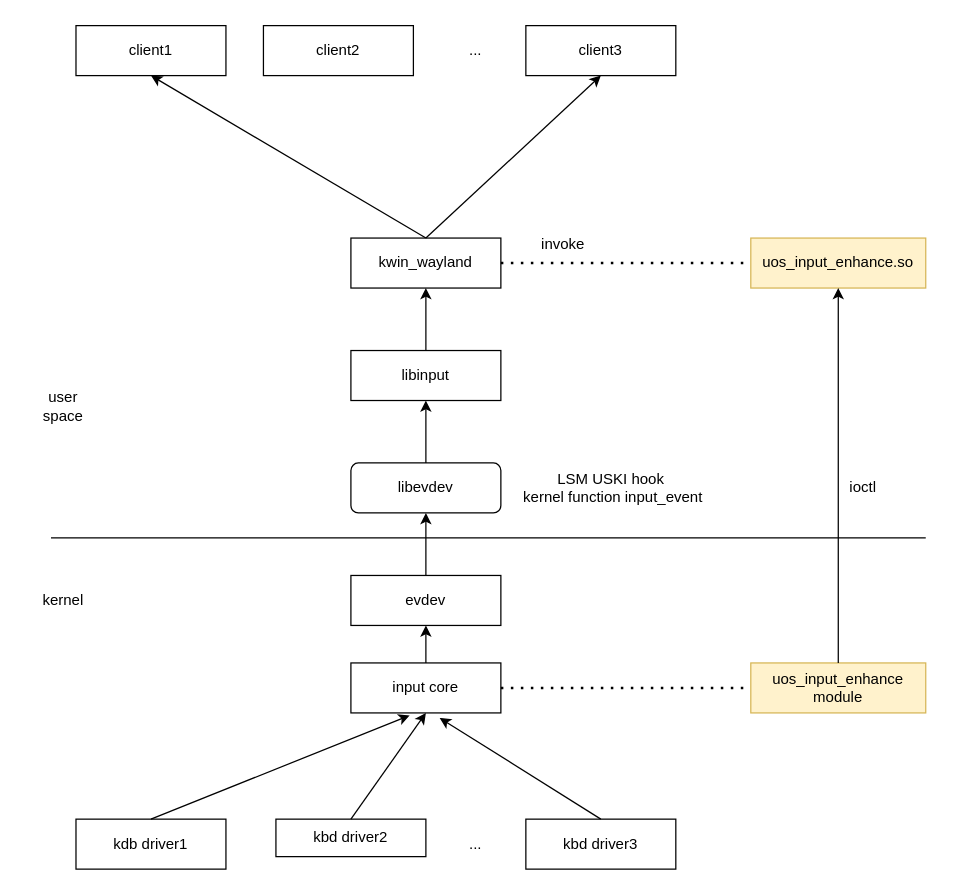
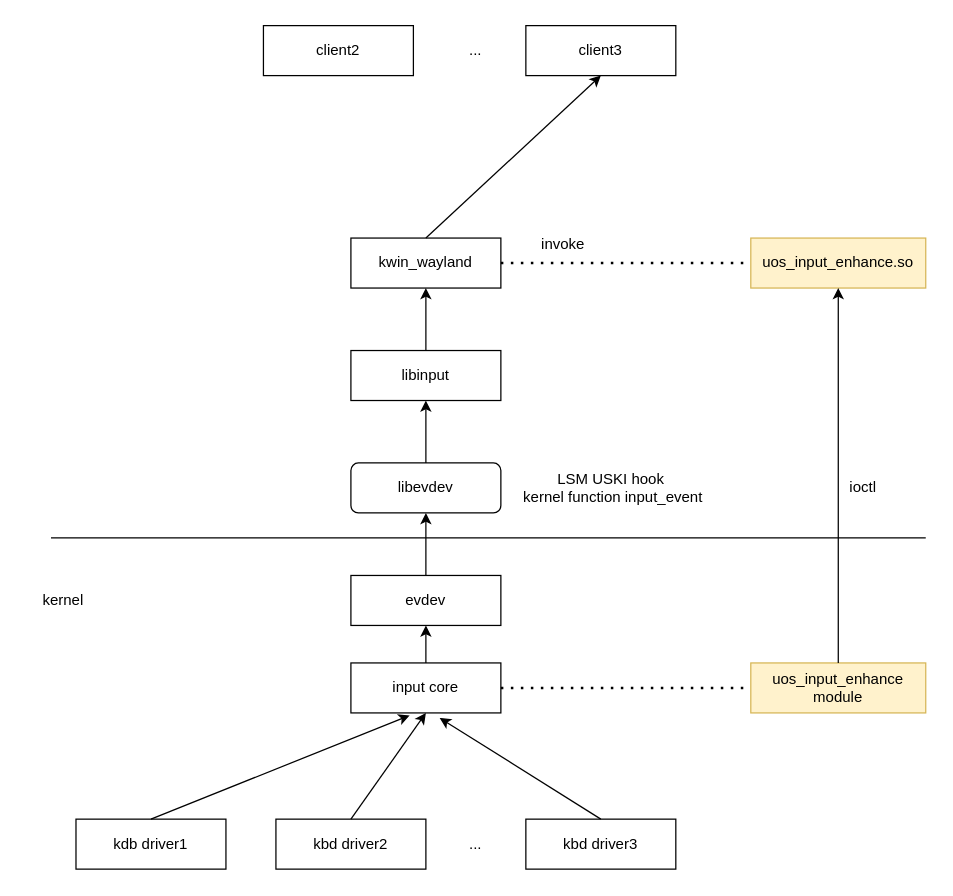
(151, 51) -> none
(290, 158) -> none
(63, 407) -> none
(351, 838) -> (351, 844)
